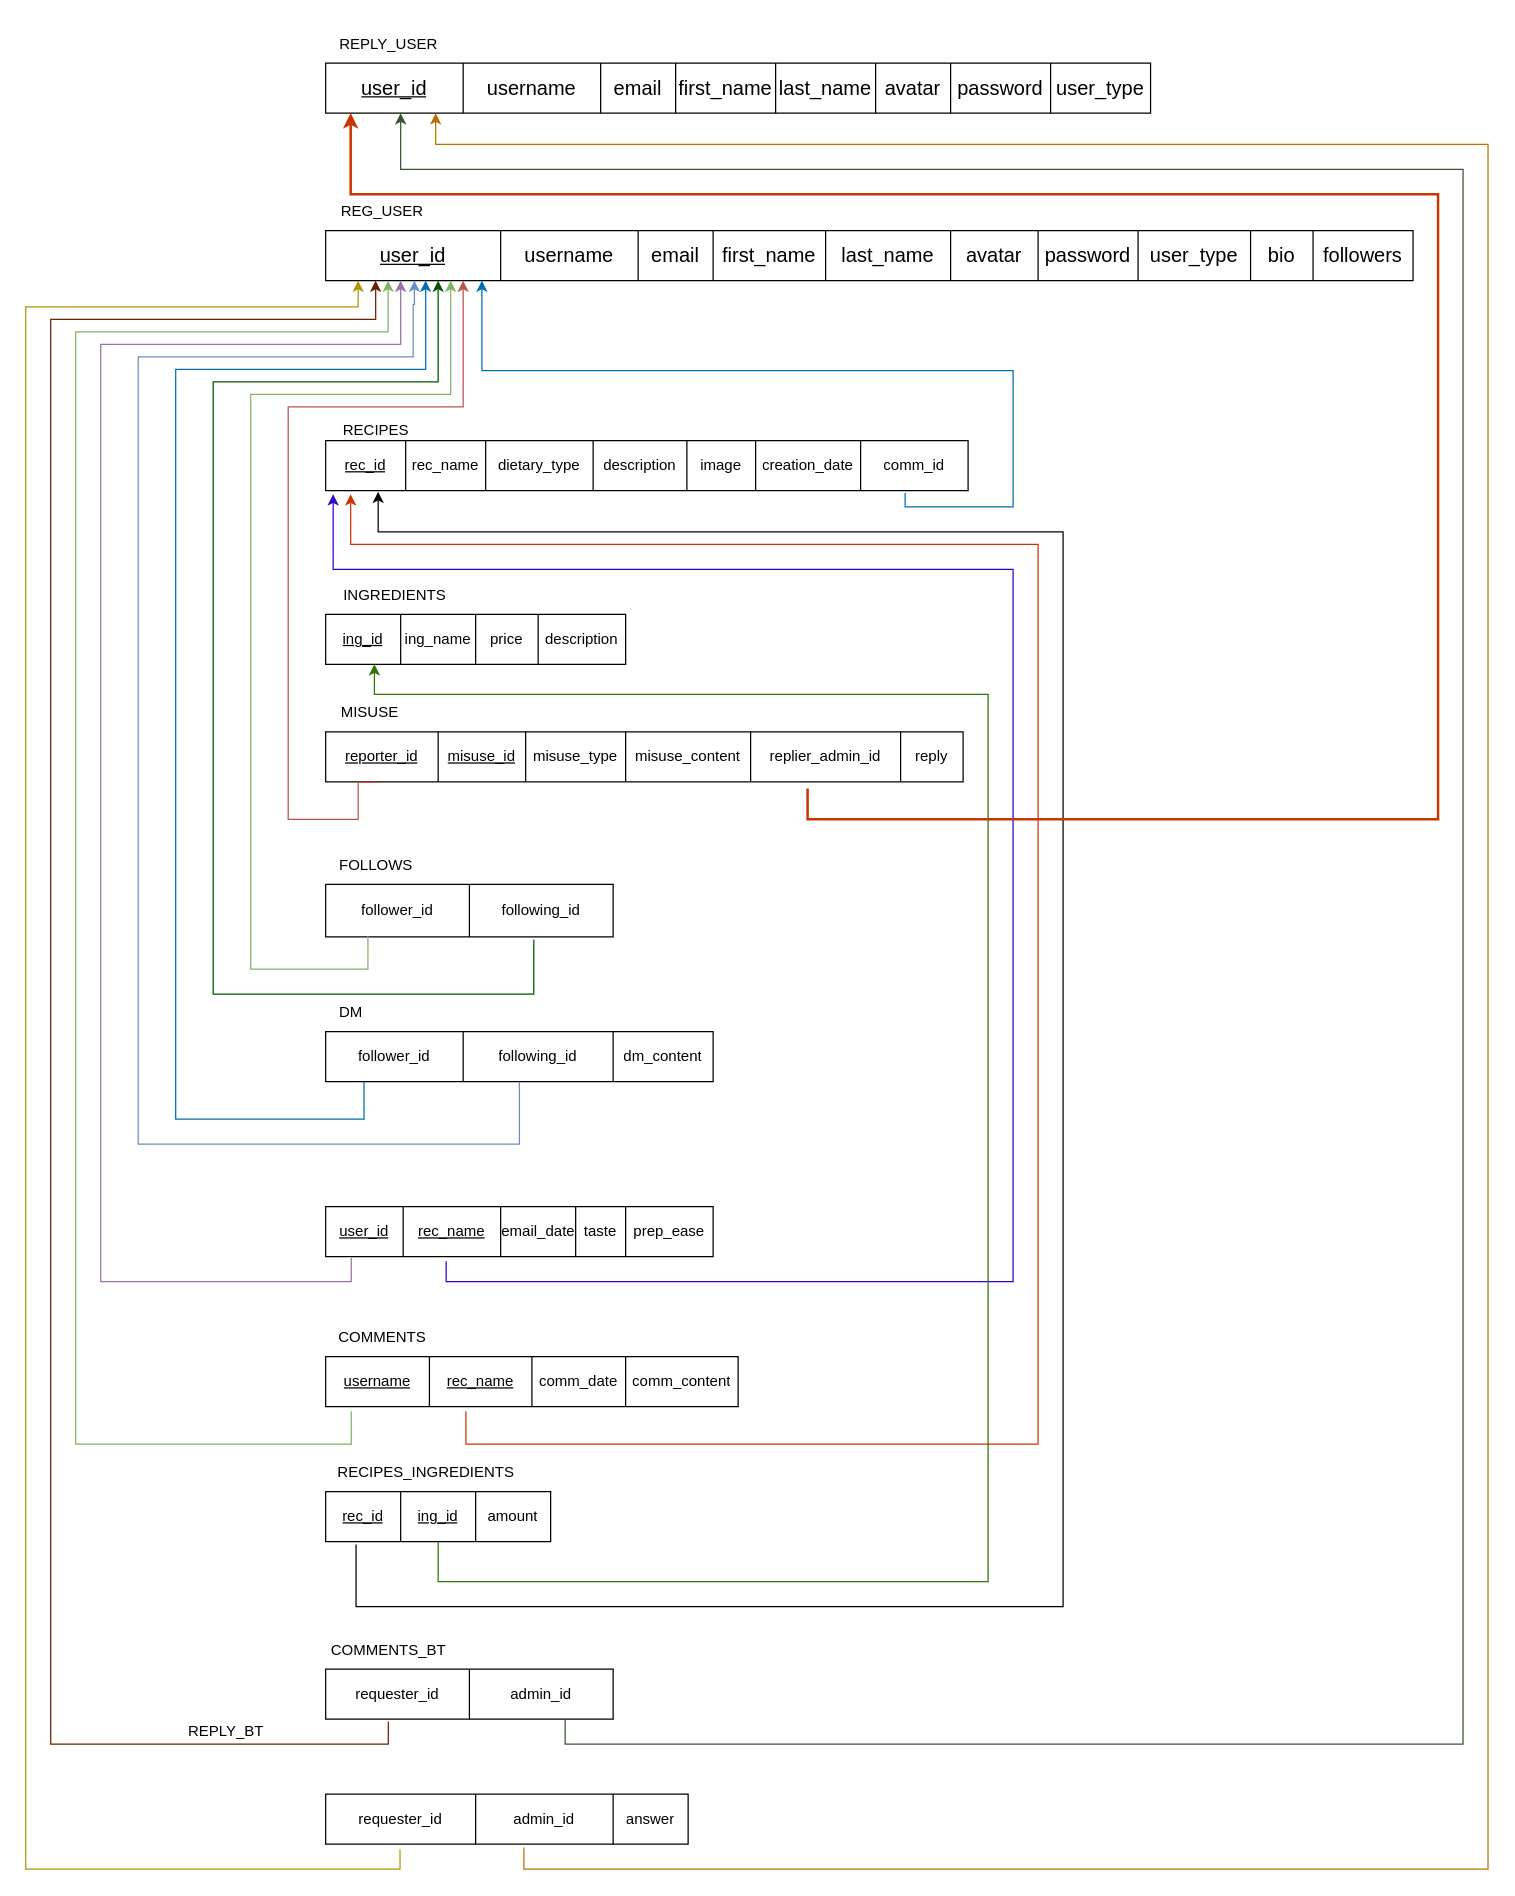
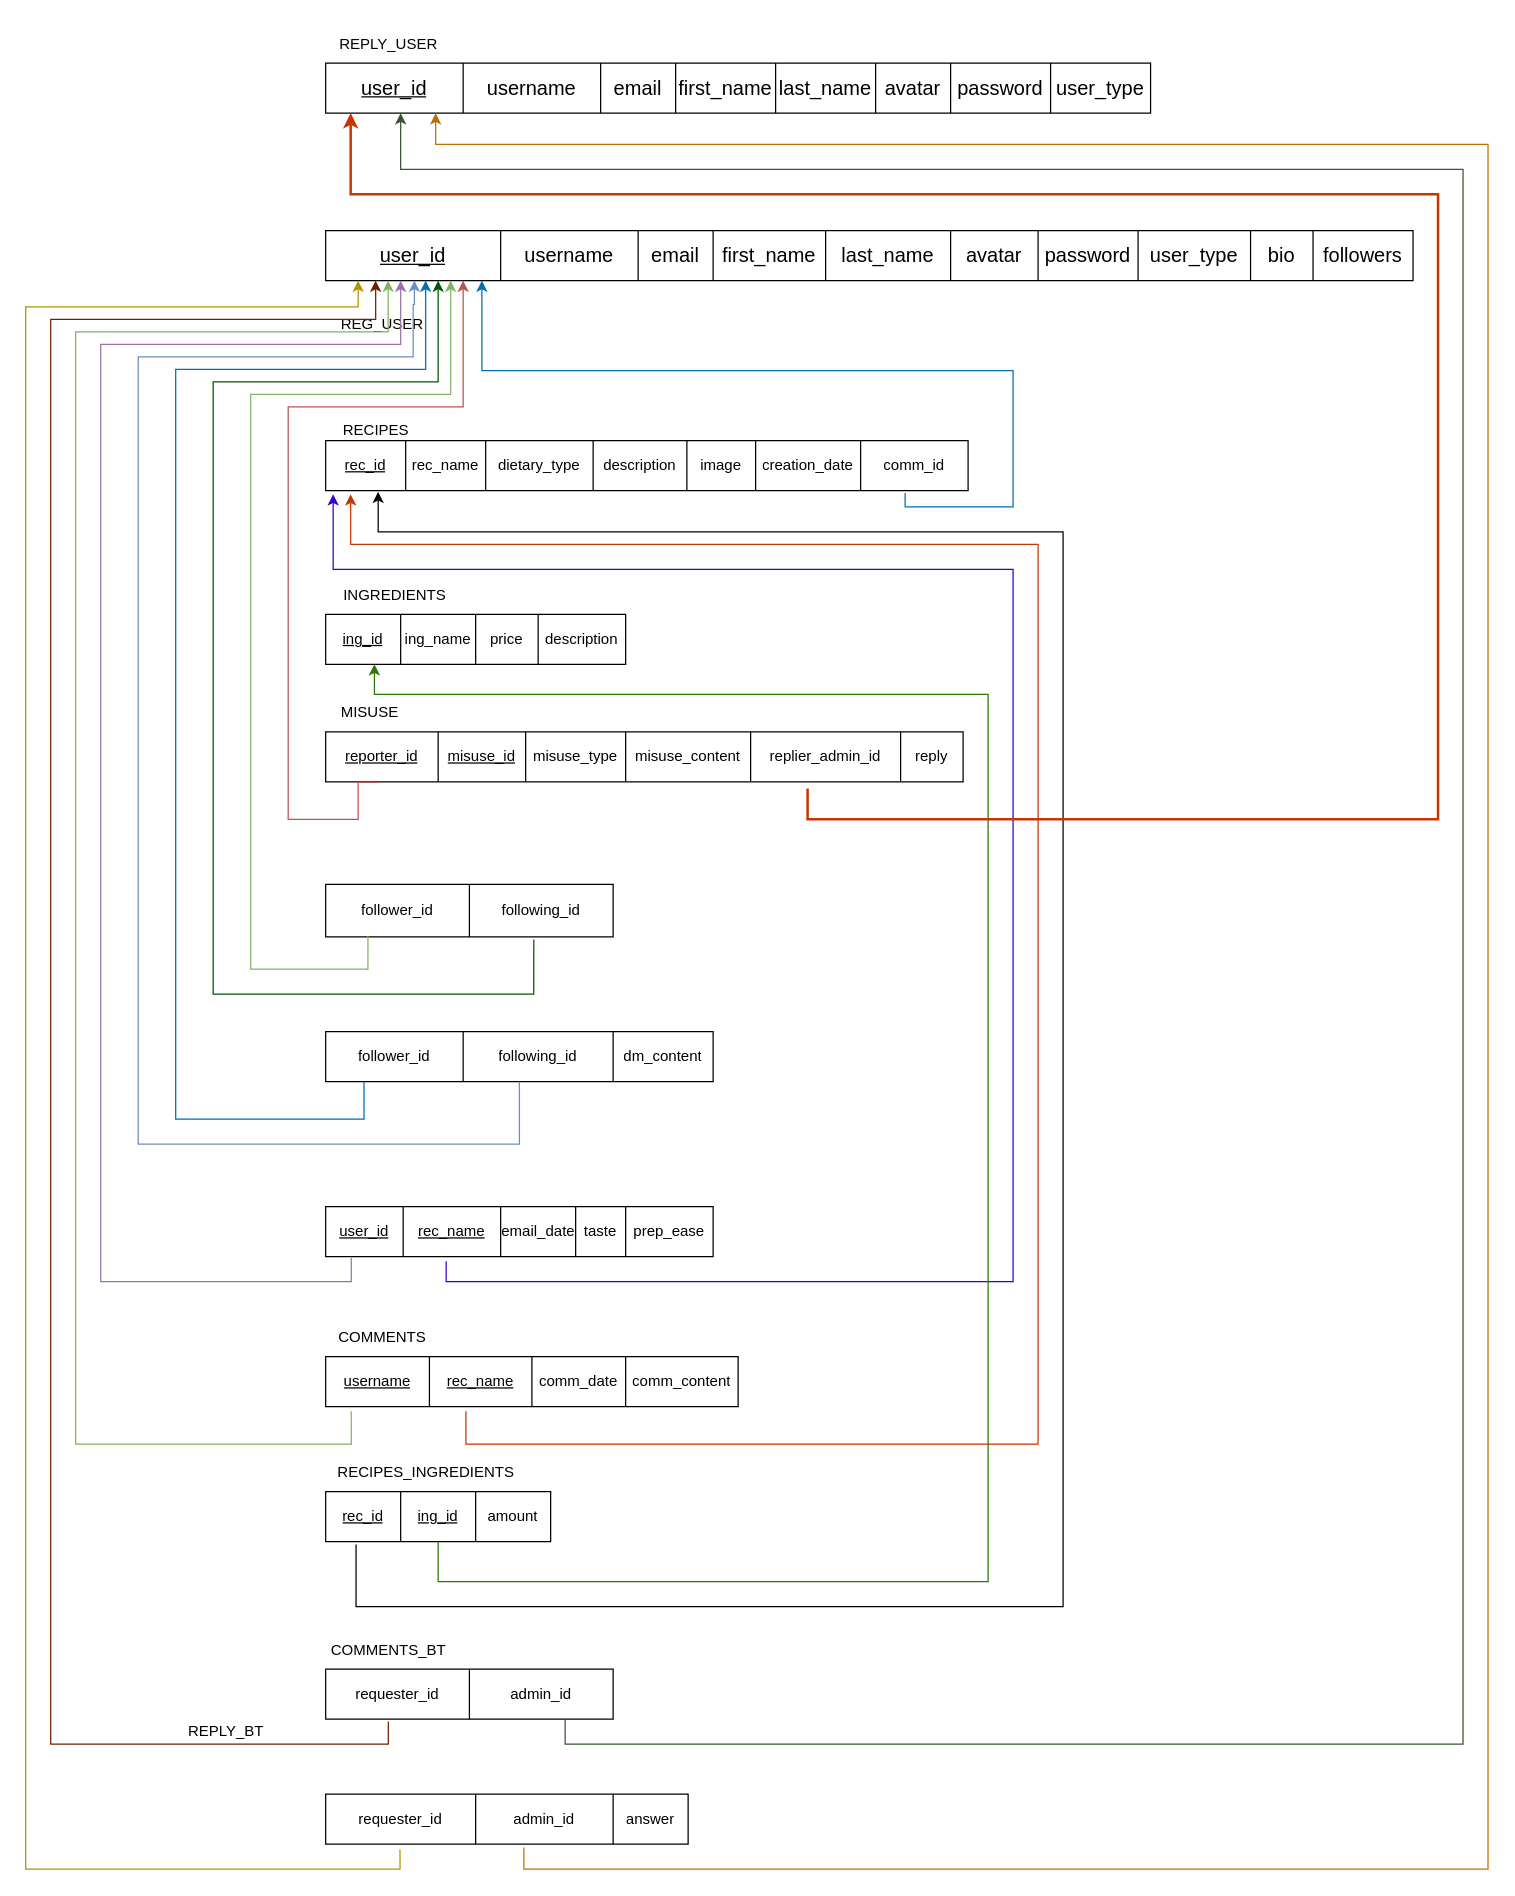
(382, 212) -> (382, 324)
(376, 866) -> none
(351, 1013) -> none
